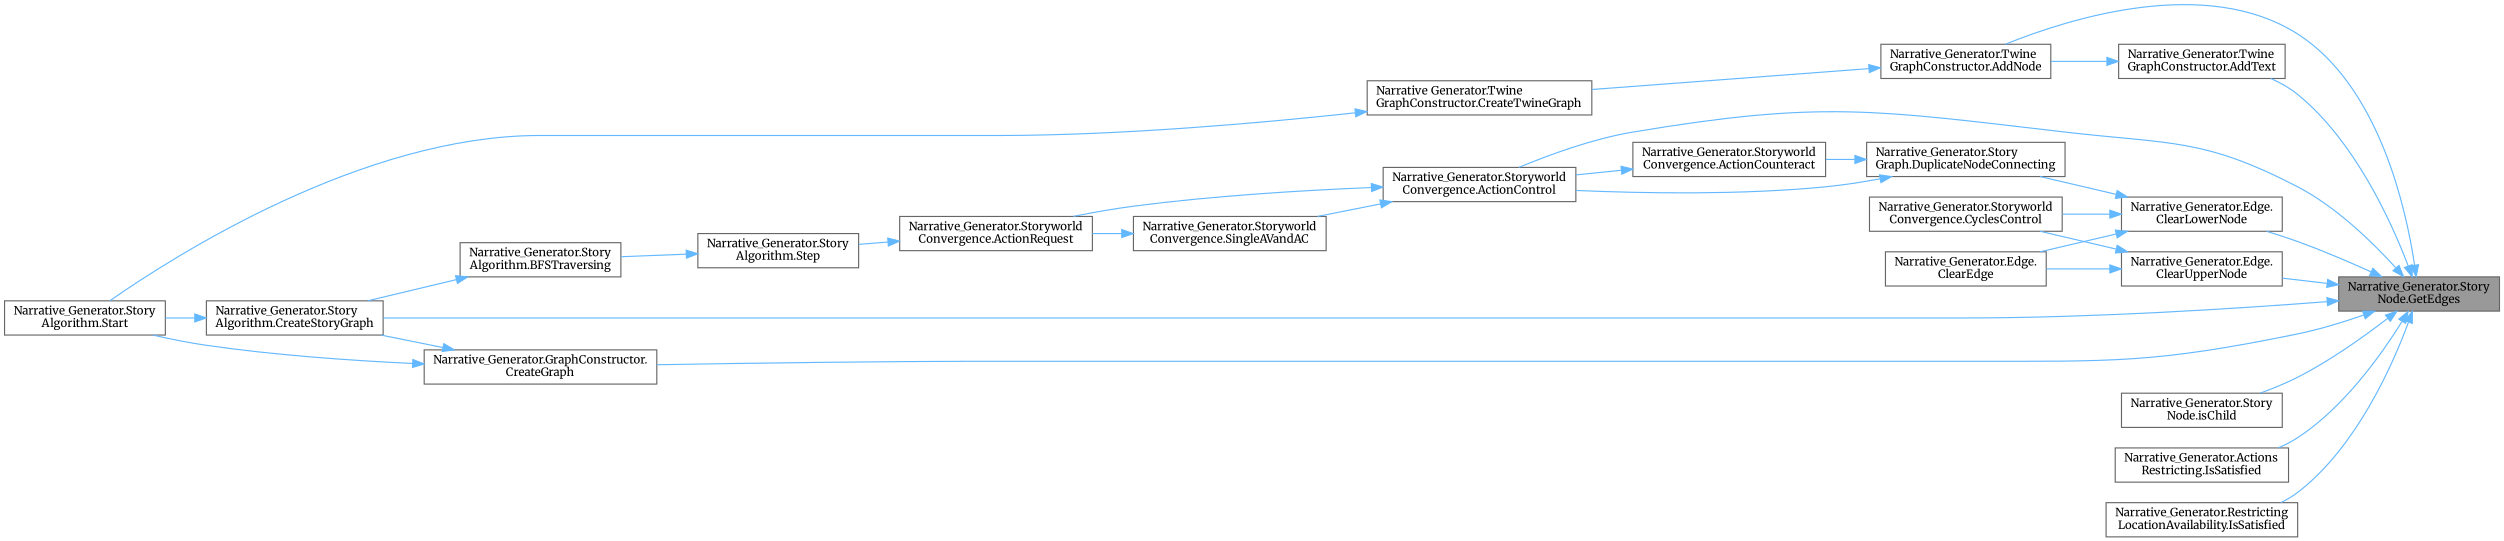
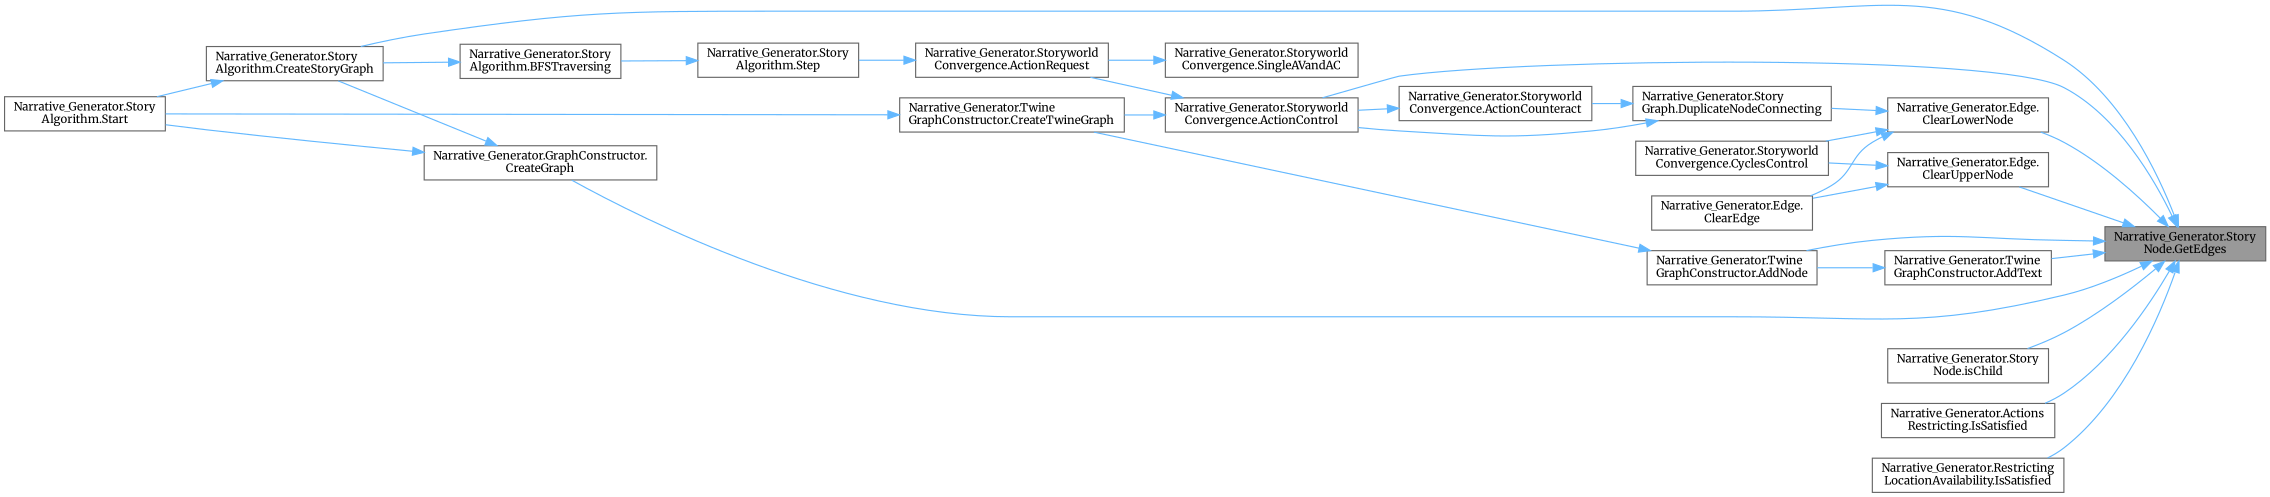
(1349, 210) -> (1139, 115)
